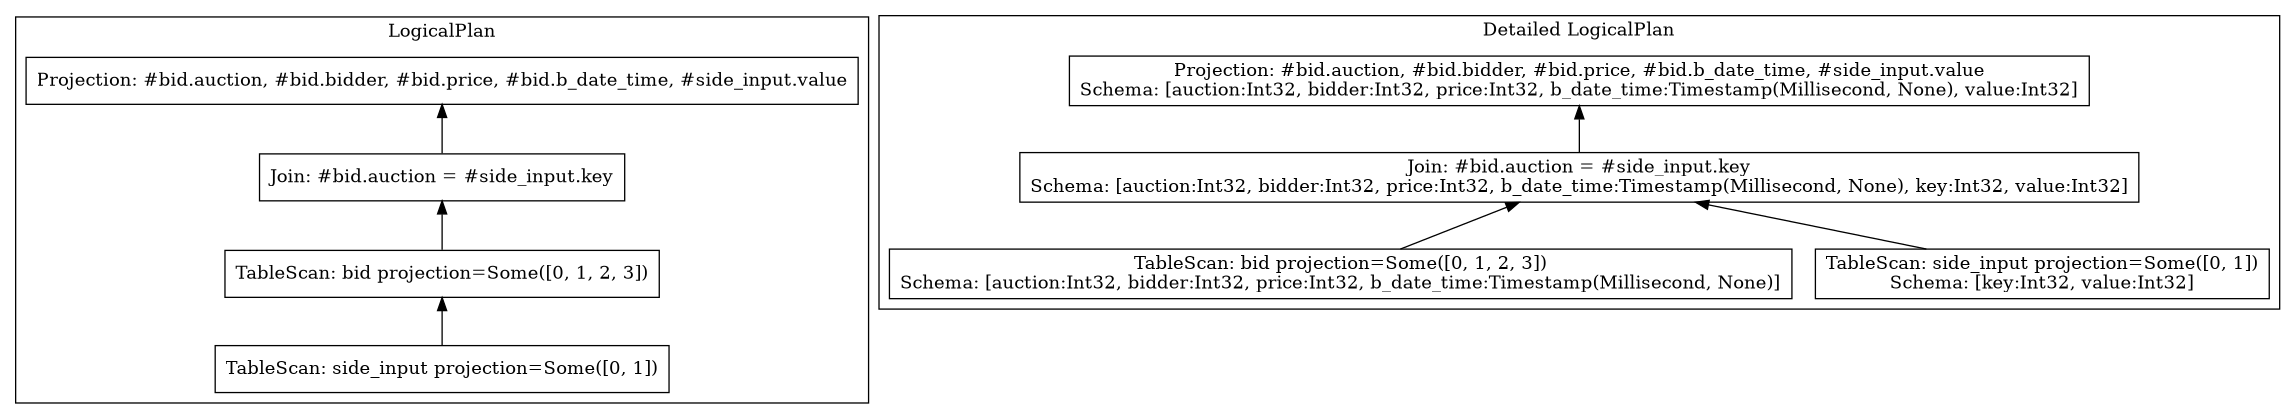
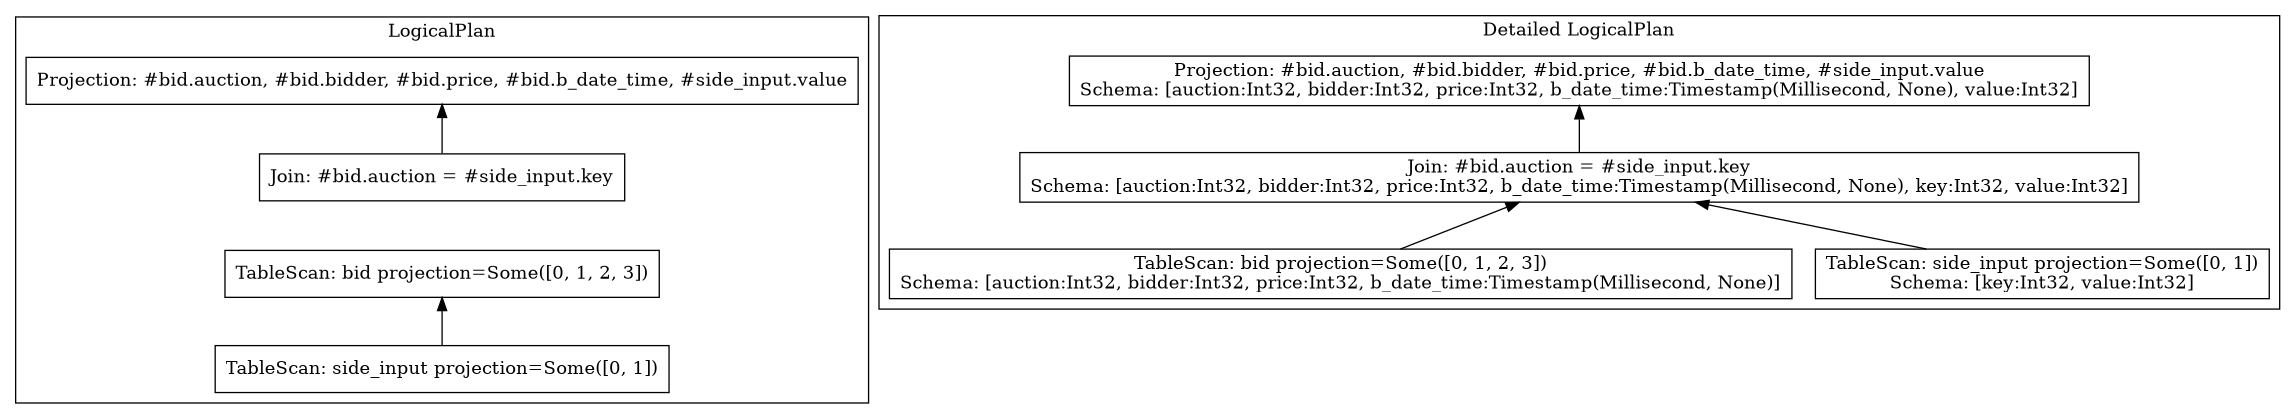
(442, 232) -> none
